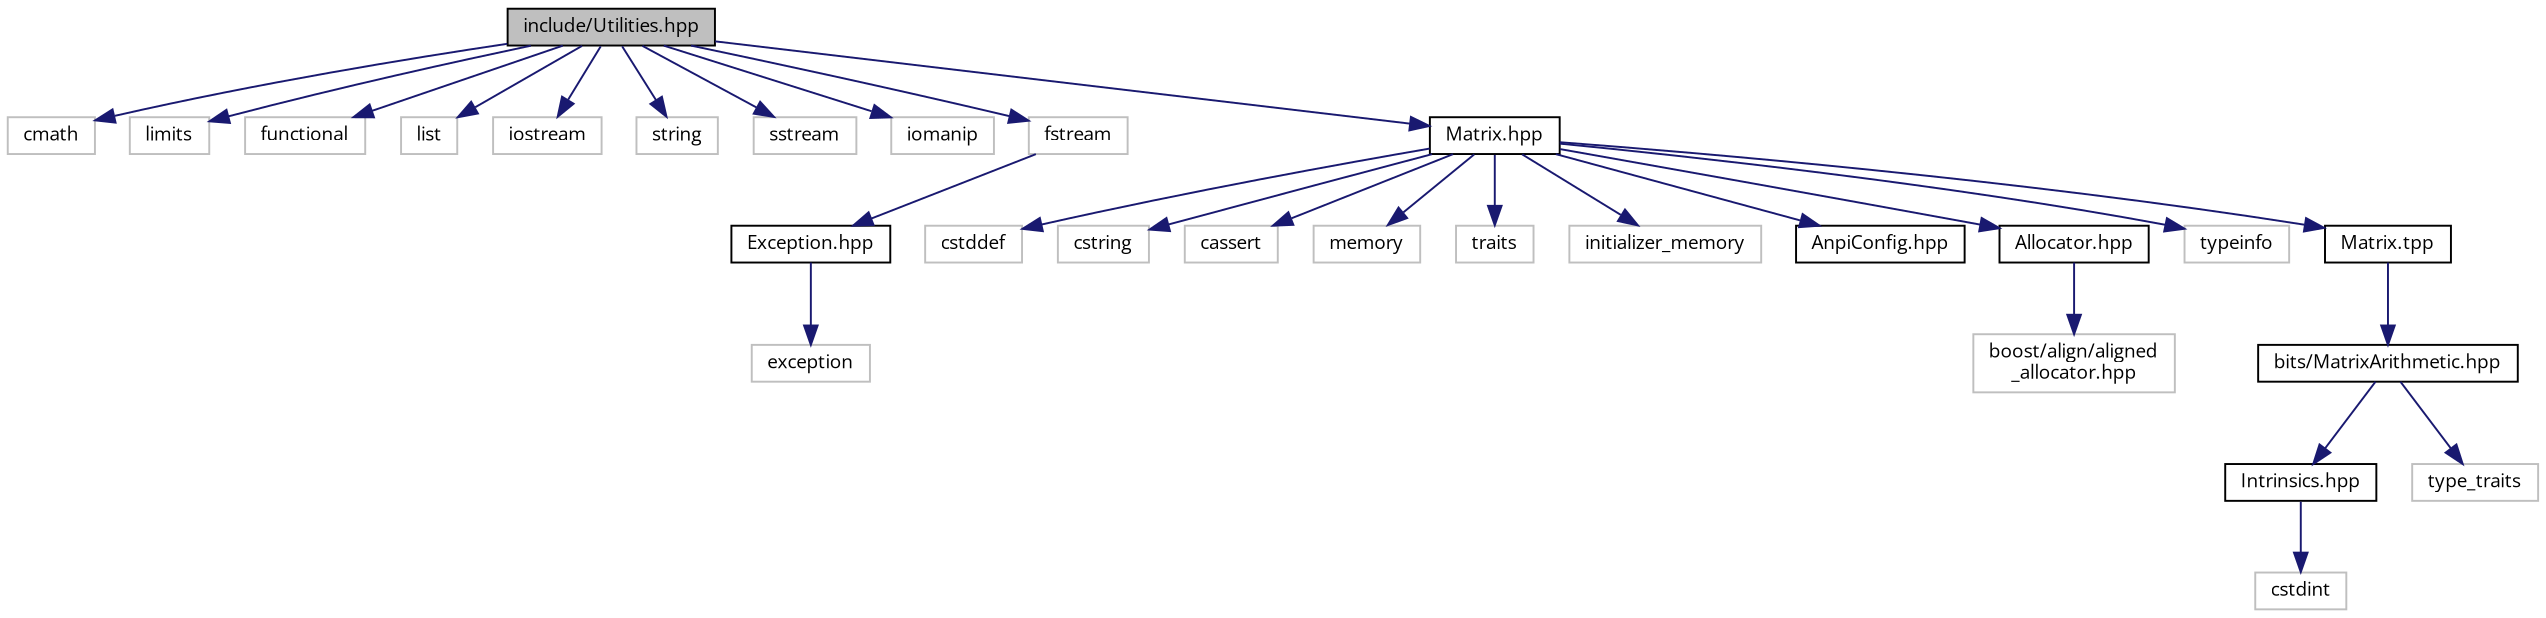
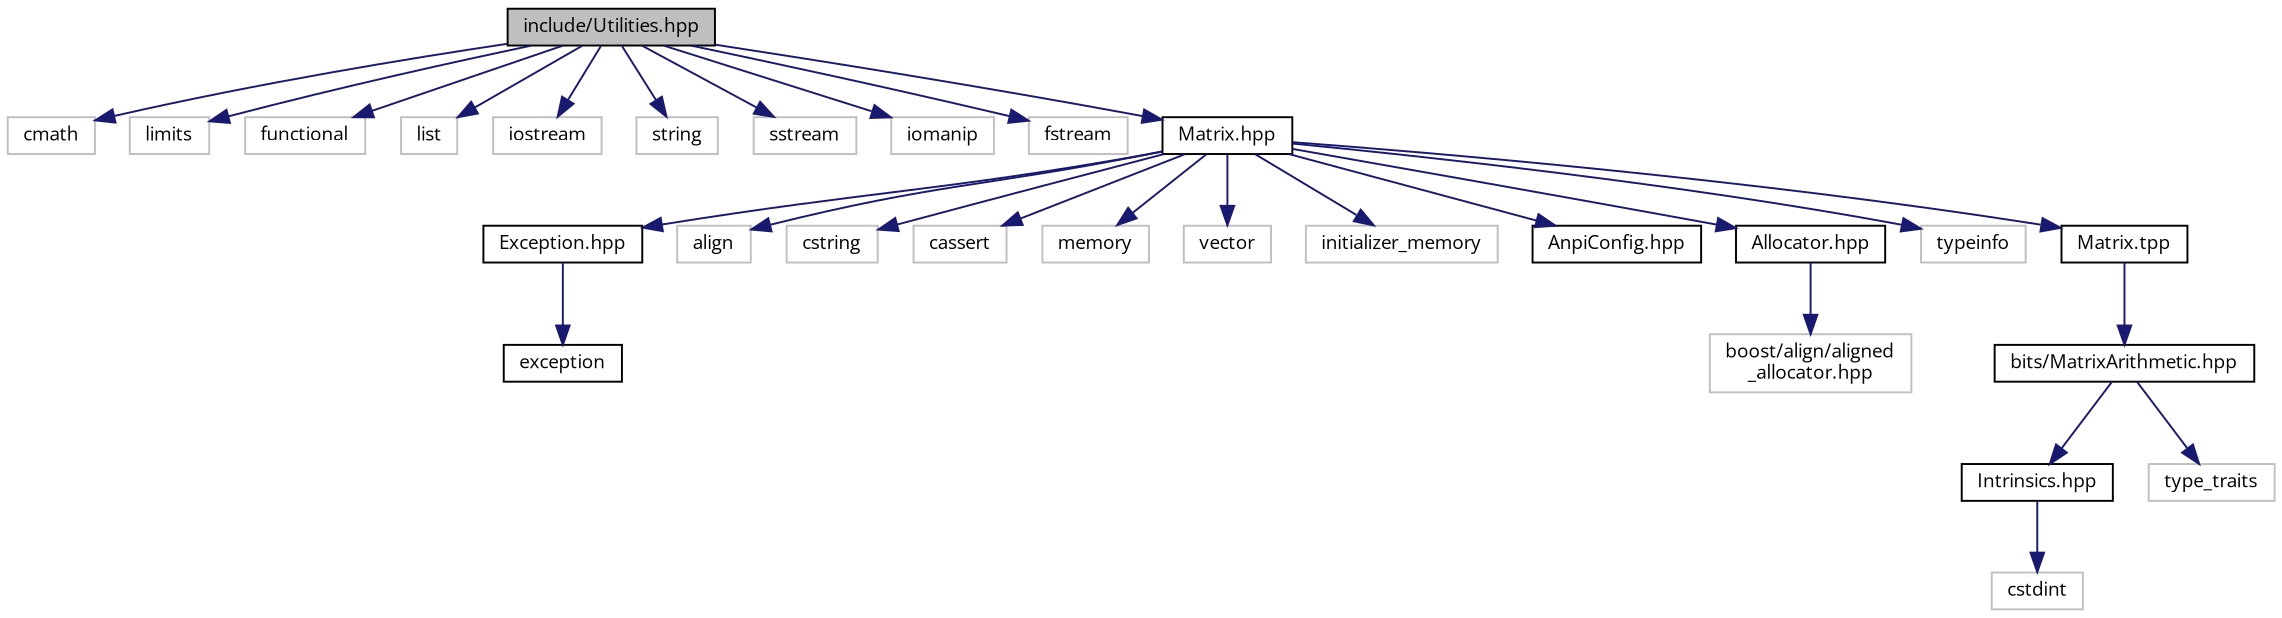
(954, 186) -> (812, 203)
(974, 244) -> (714, 244)
(1495, 244) -> (1227, 244)
(811, 363) -> (563, 363)
